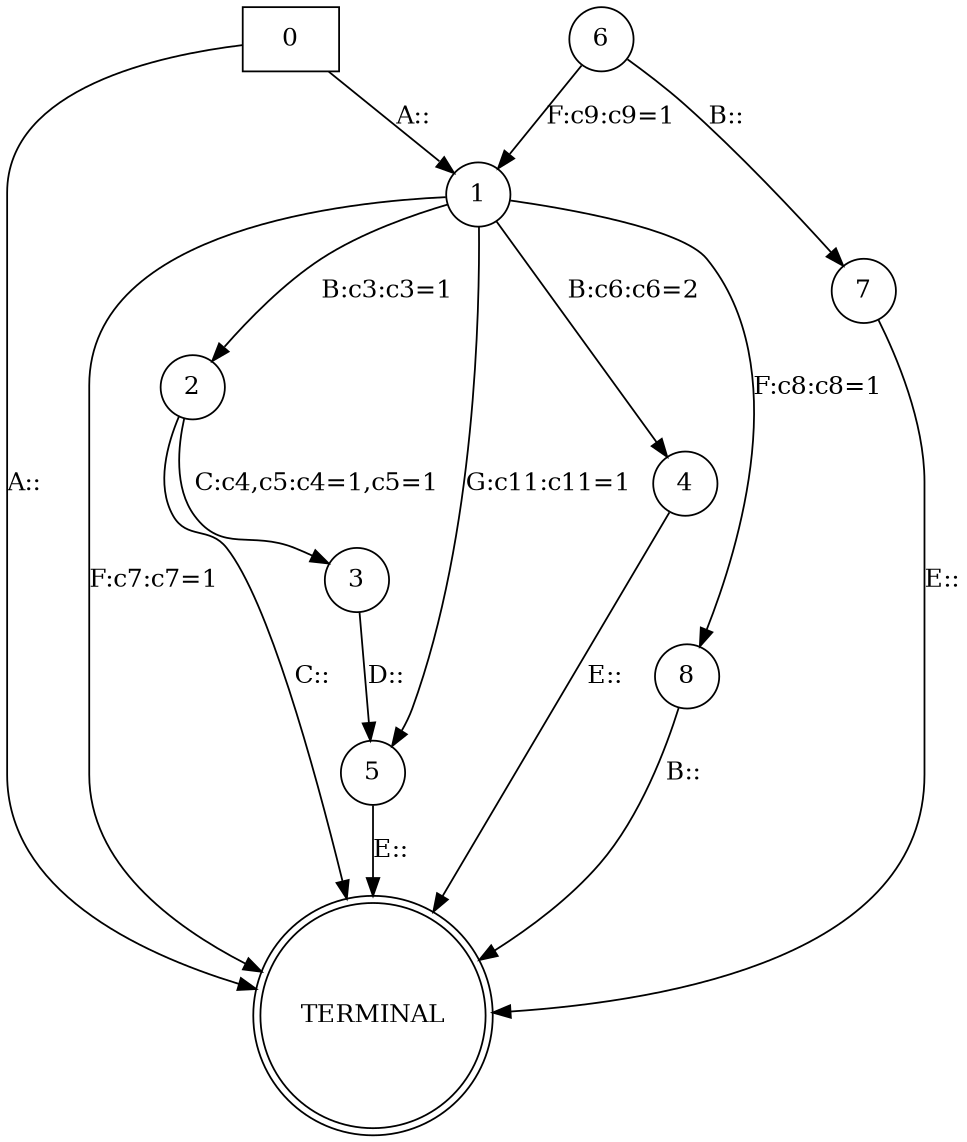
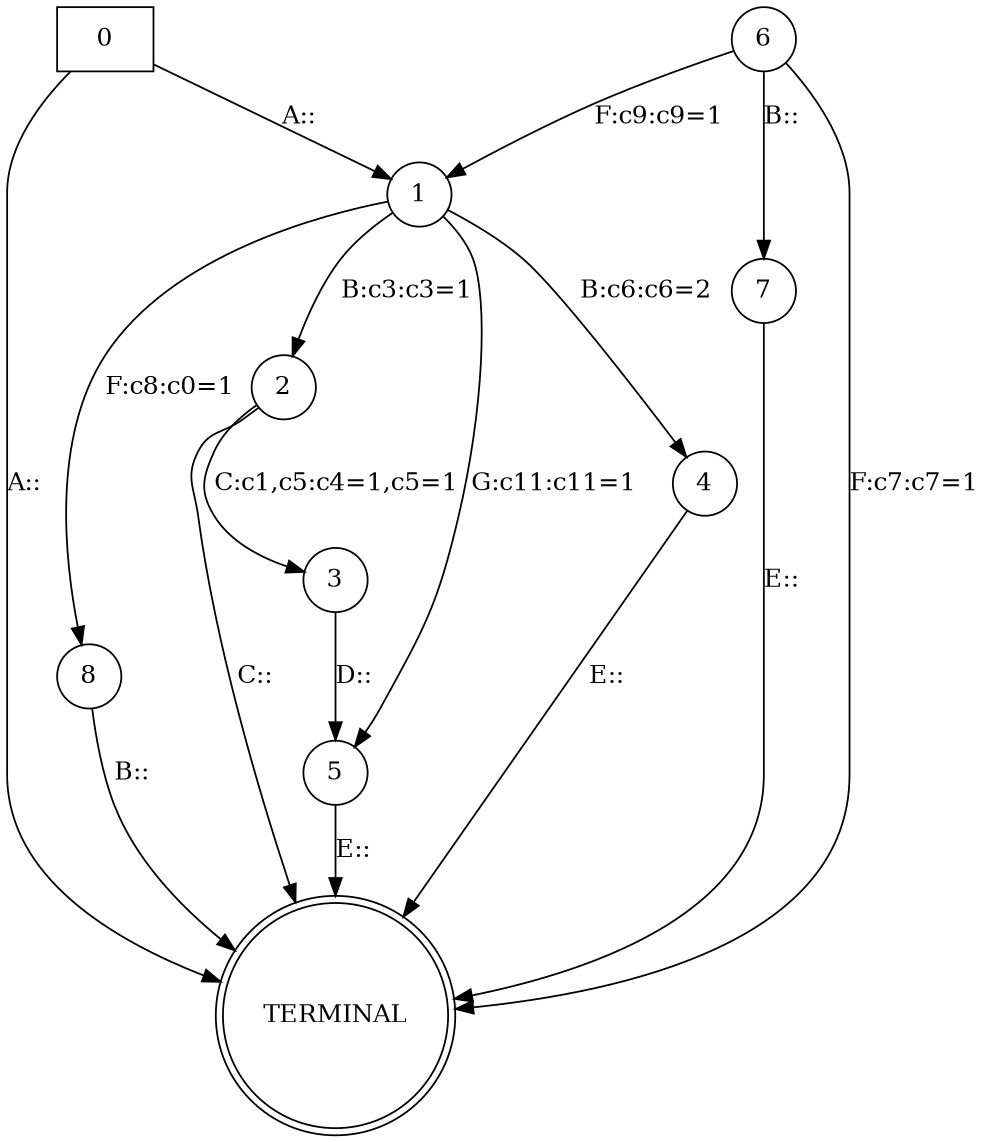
(818, 387) -> (170, 387)
(317, 484) -> (336, 484)
(89, 489) -> (850, 651)
